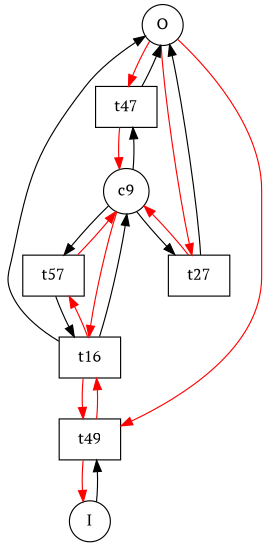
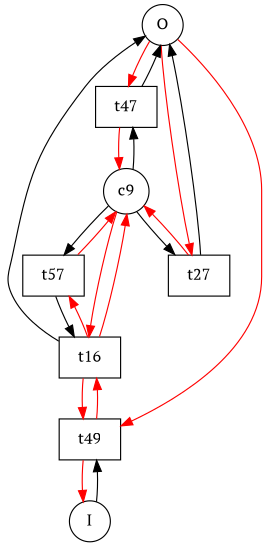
(114, 282) -> (114, 282)
